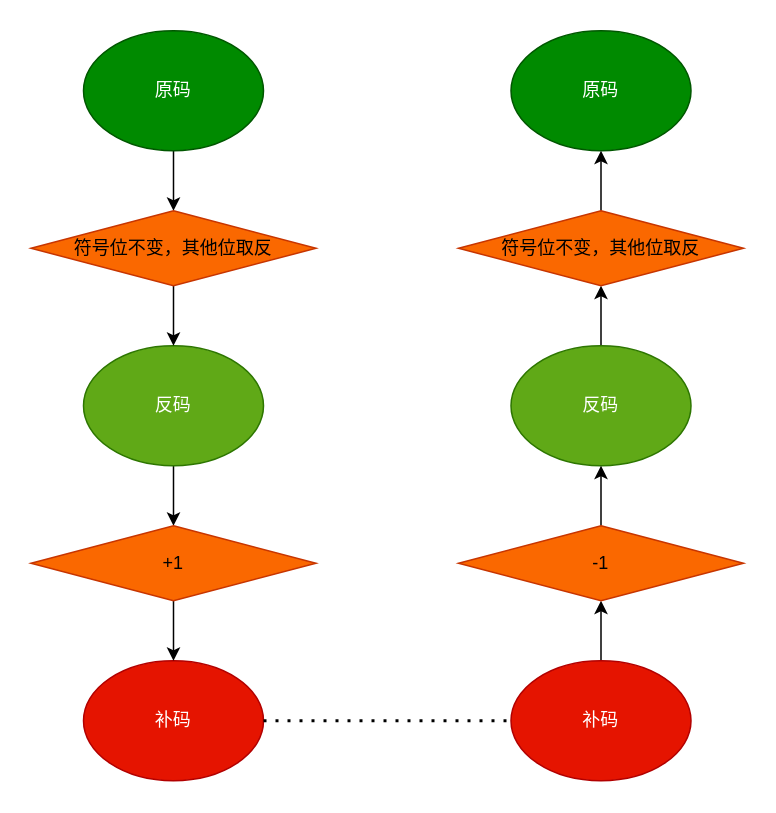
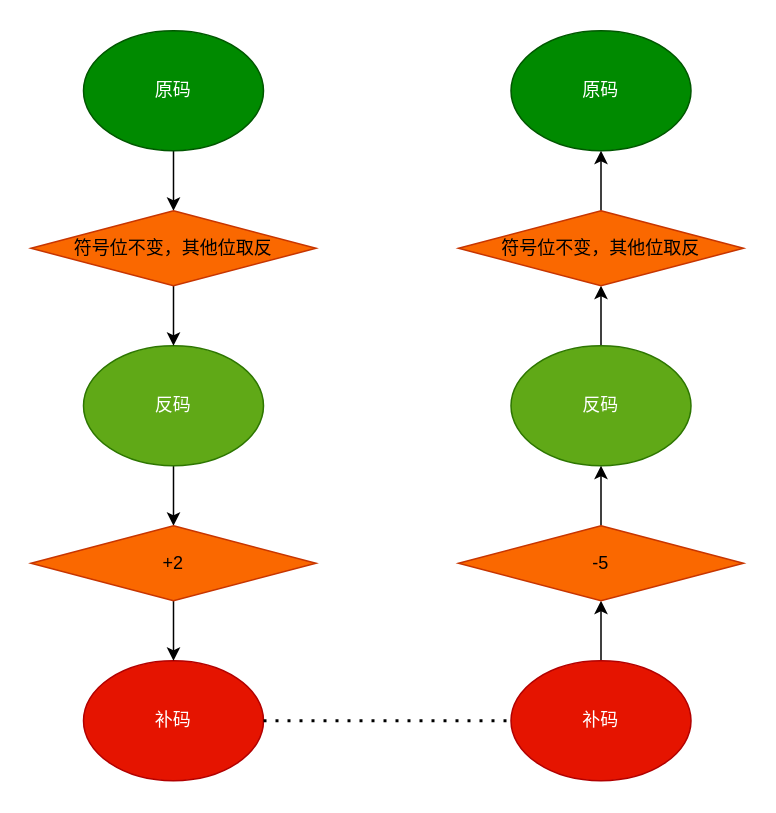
(173, 563) -> (173, 563)
(601, 563) -> (601, 563)
